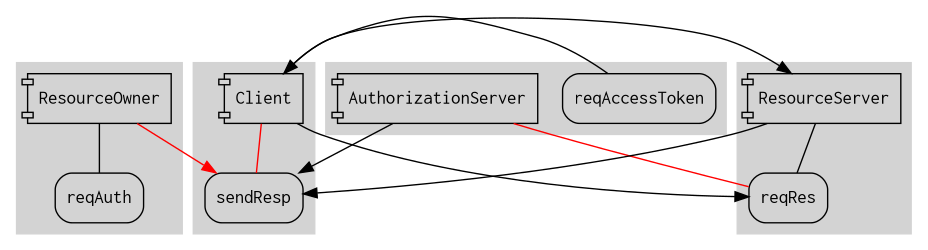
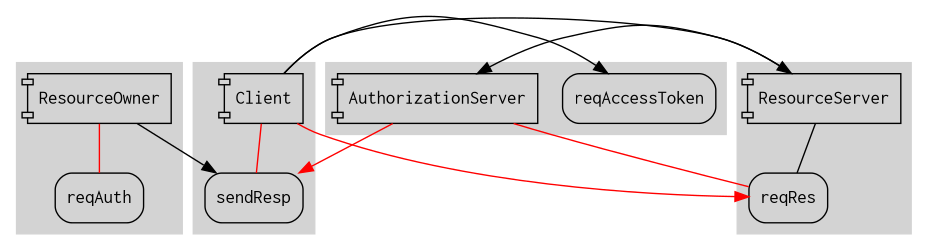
(500, 28) -> (503, 28)
(170, 144) -> (170, 144)
(99, 148) -> (99, 148)
(342, 150) -> (342, 150)
(544, 169) -> (595, 31)
(535, 182) -> (513, 179)
